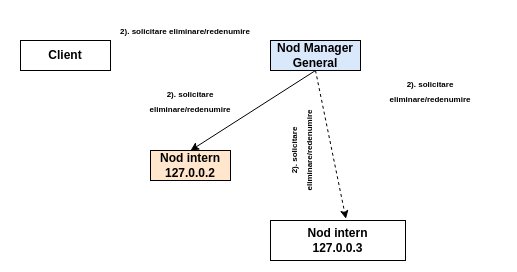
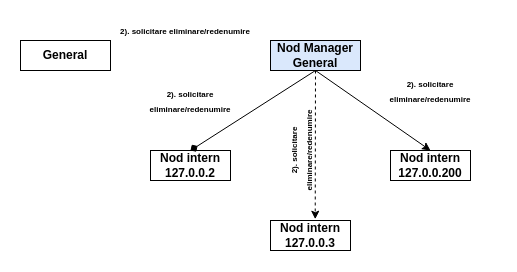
(66, 56) -> (66, 56)
none -> (371, 109)
(197, 147) -> (198, 146)
(191, 166) -> (191, 166)
none -> (431, 166)
(338, 241) -> (311, 236)
